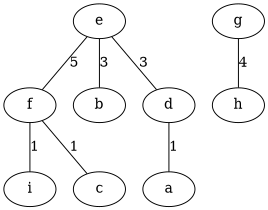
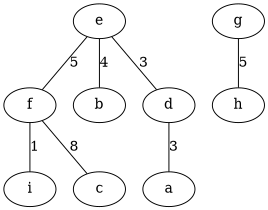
(104, 63) -> (104, 63)
(243, 63) -> (243, 63)
(74, 147) -> (74, 147)
(174, 147) -> (174, 147)
